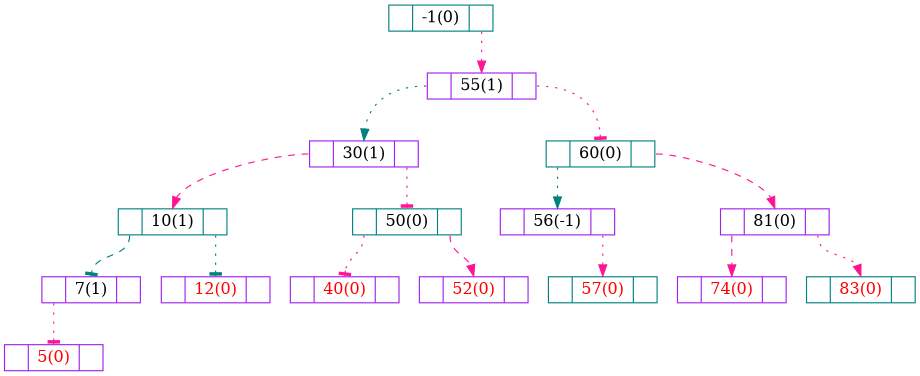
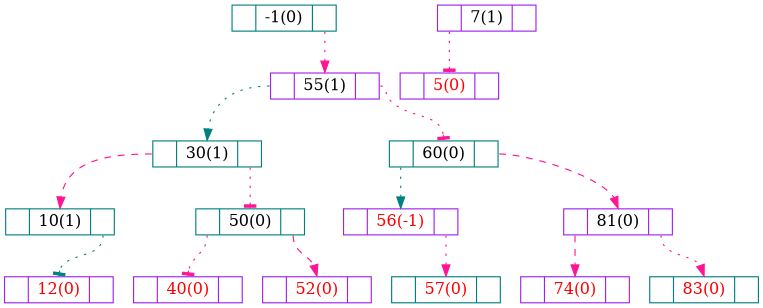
(364, 154) -> (207, 154)
(557, 222) -> (401, 222)
(113, 255) -> none
